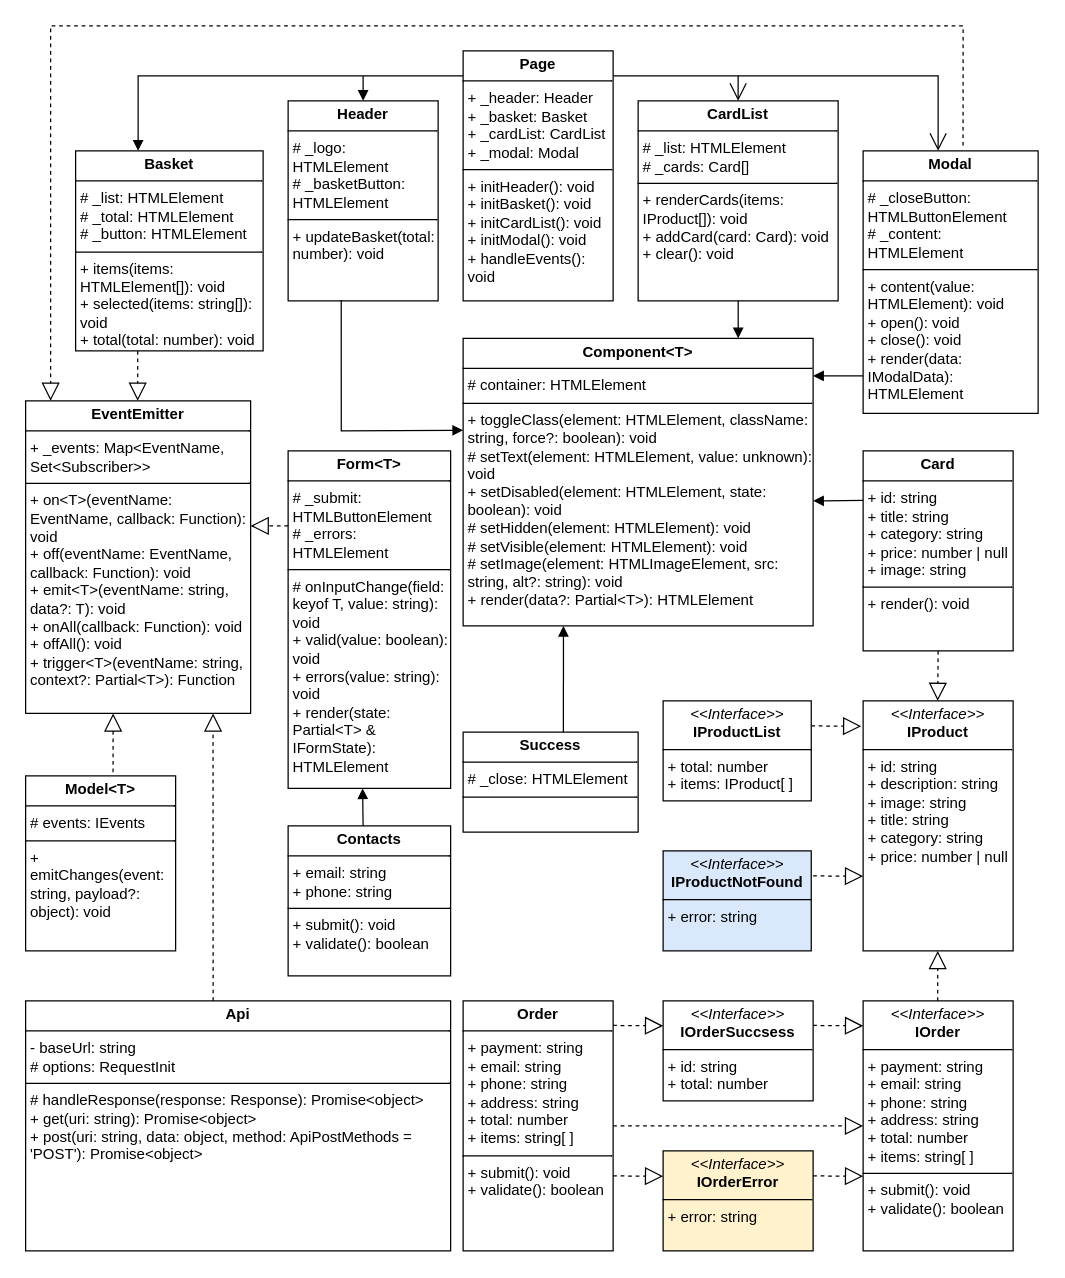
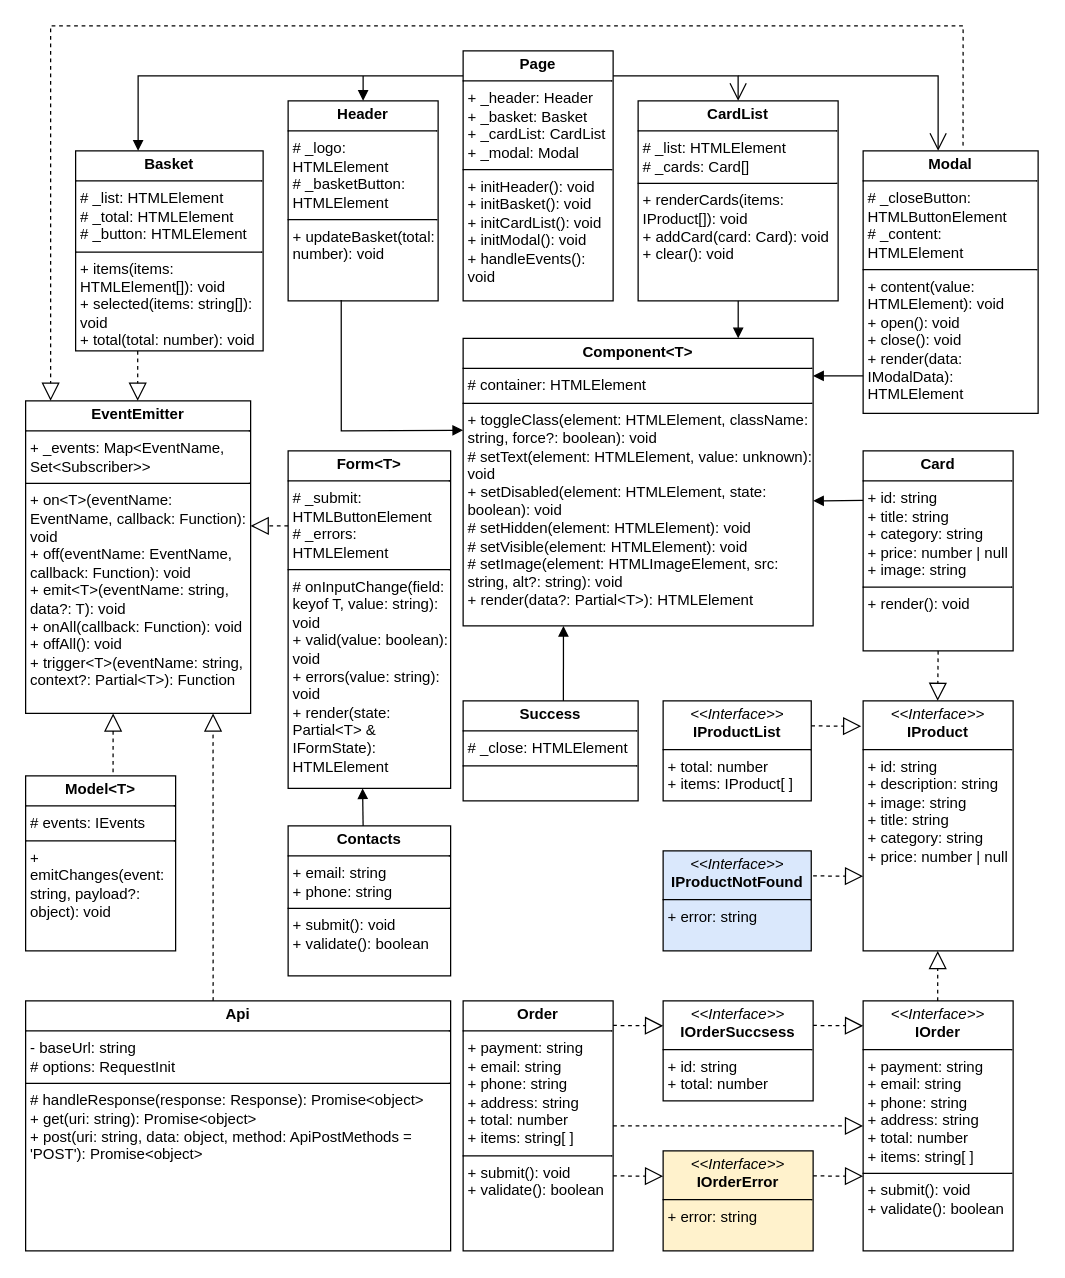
(551, 782) -> (551, 751)
